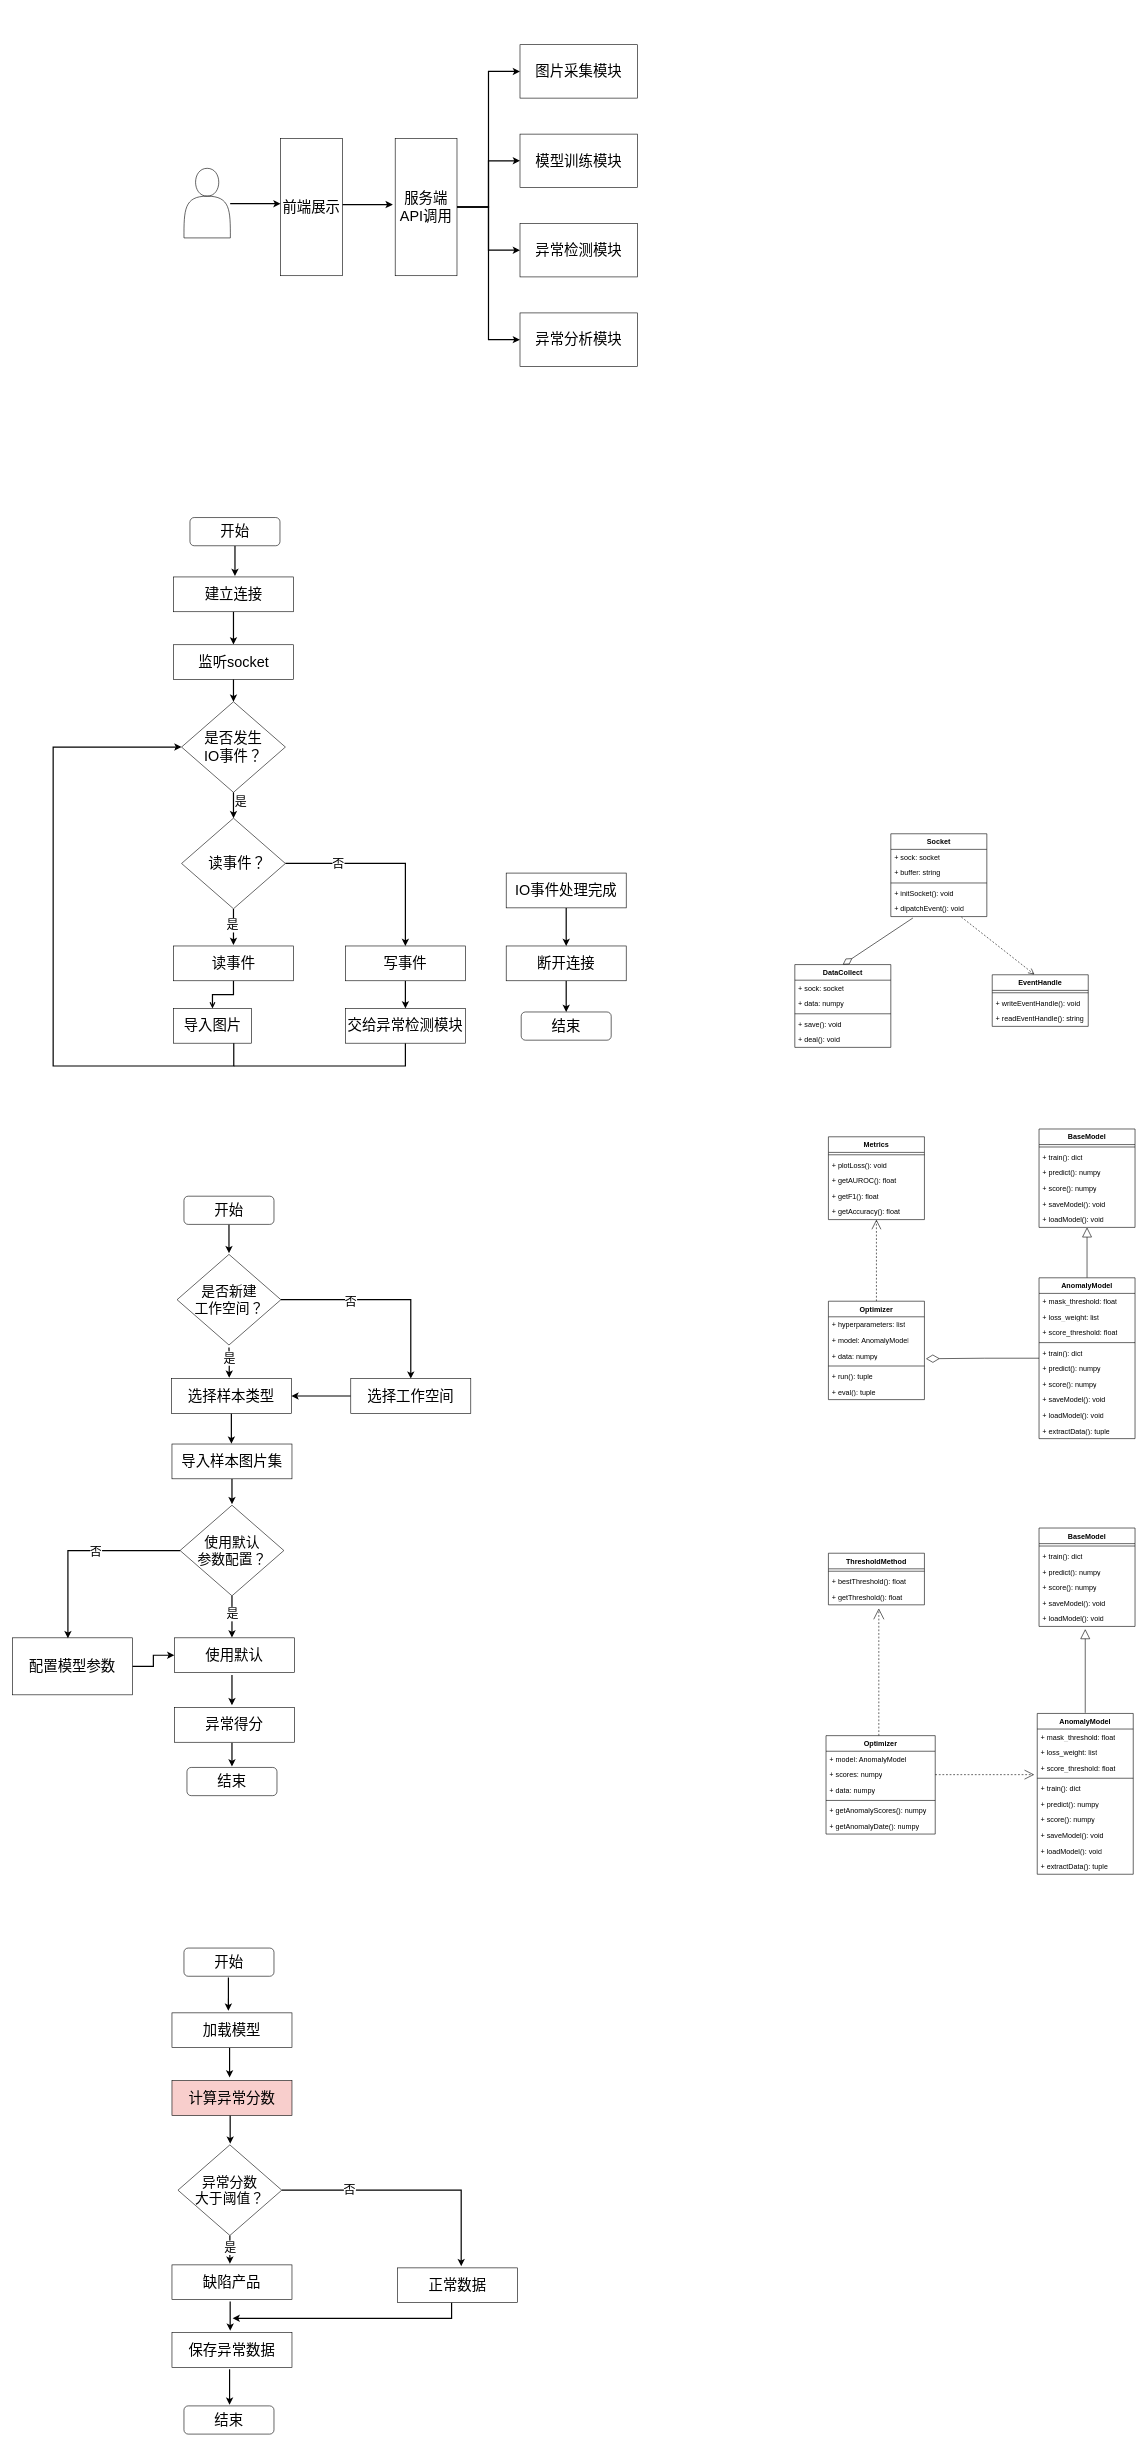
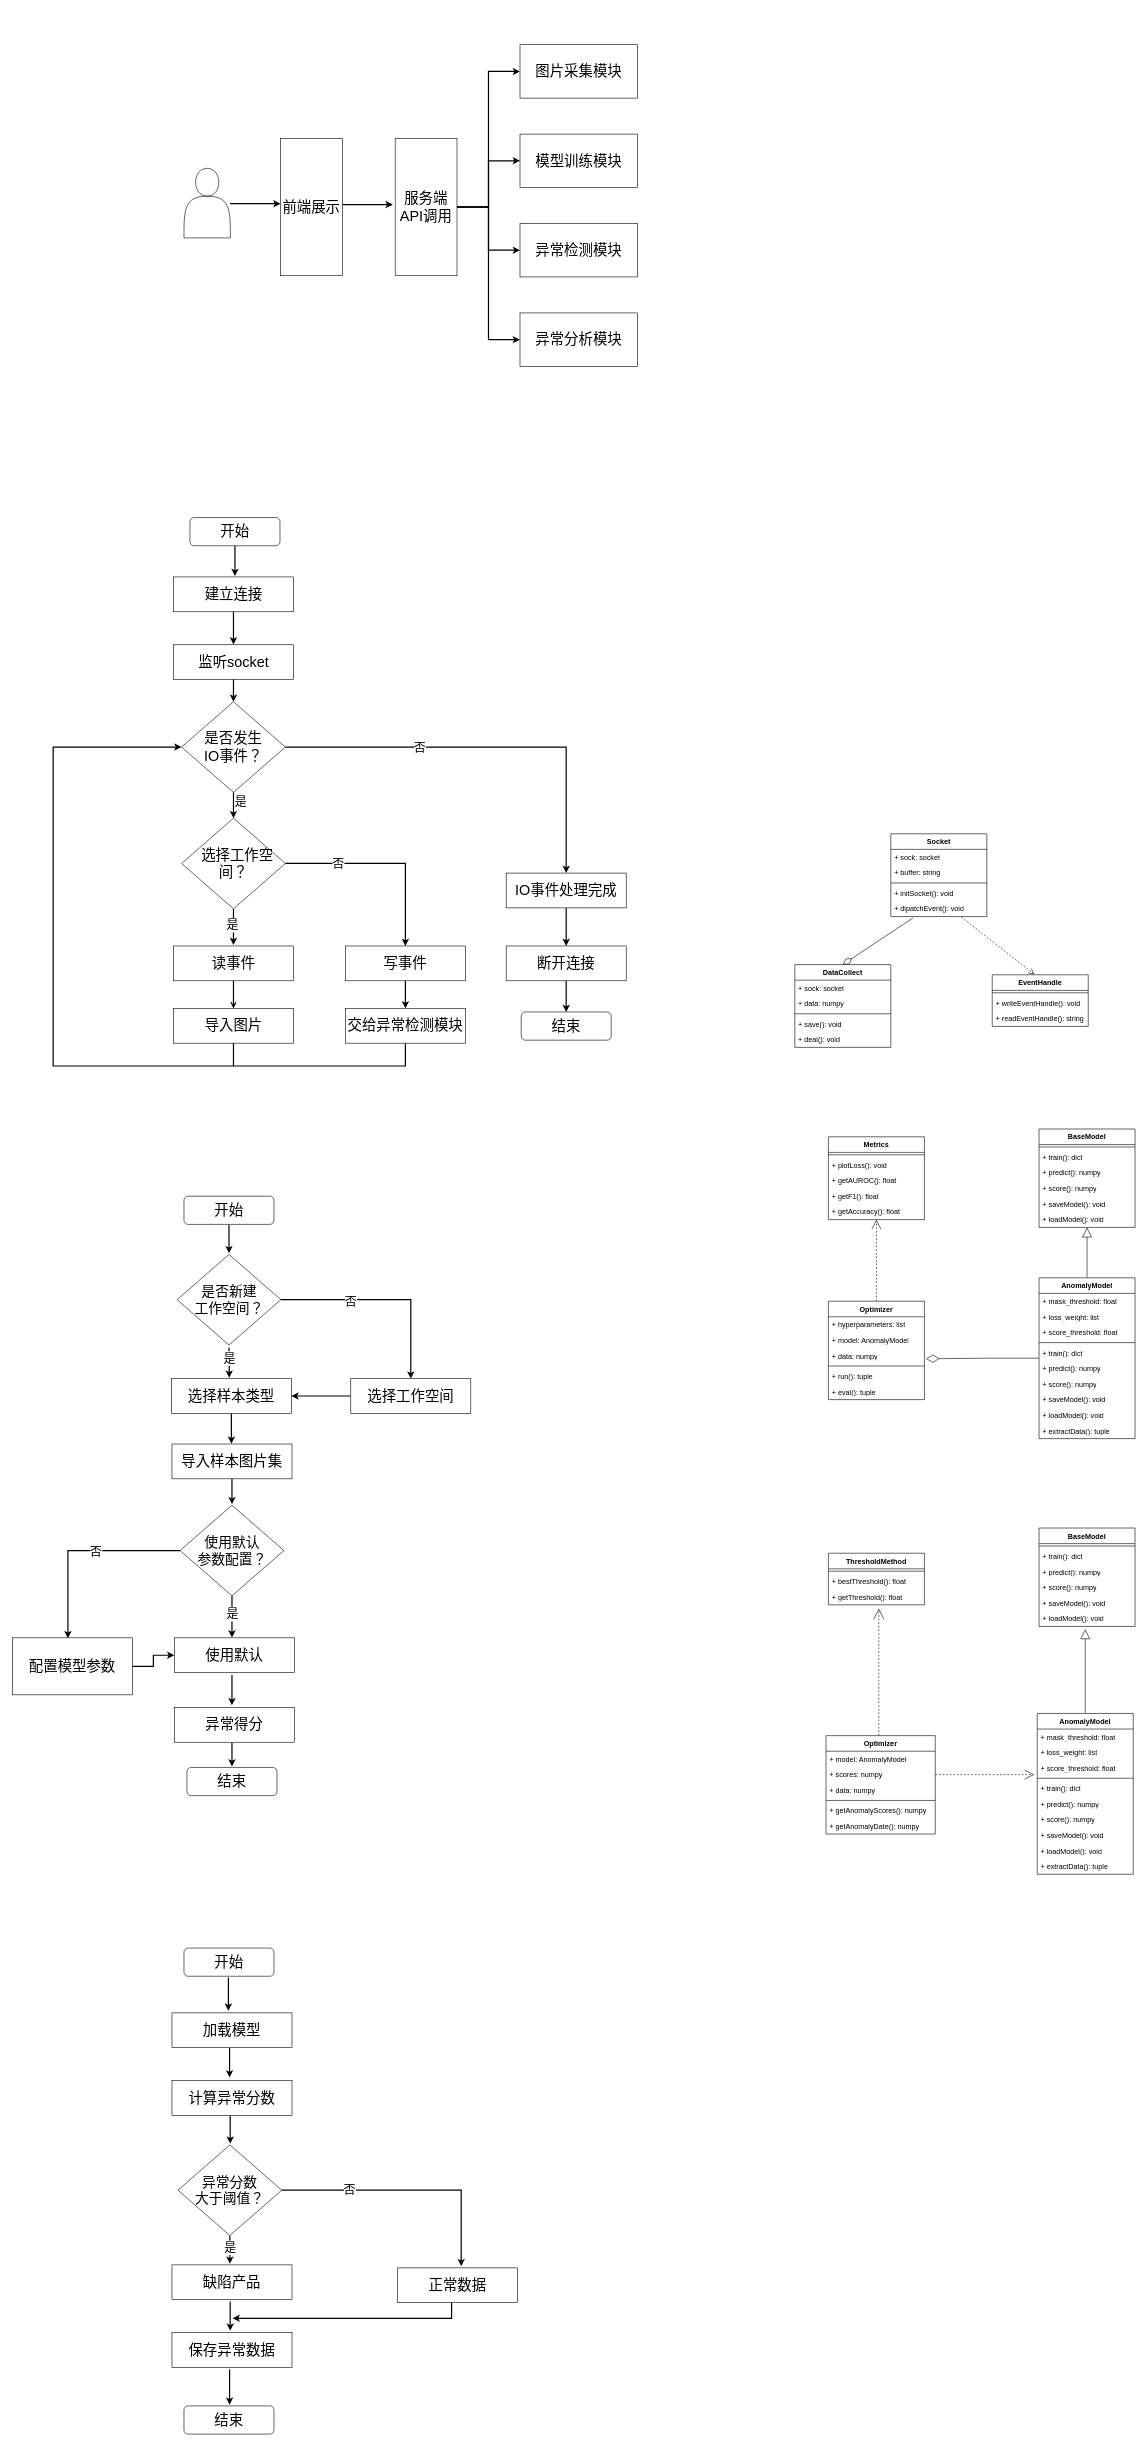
none -> (486, 747)
(233, 864) -> (233, 864)
(212, 1026) -> (233, 1026)
(232, 2098) -> (232, 2098)
